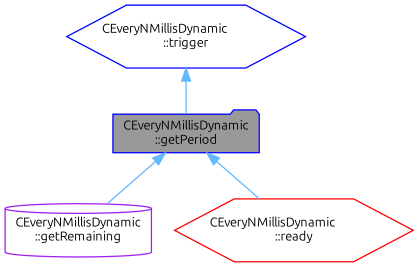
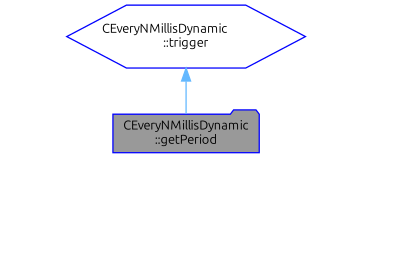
(78, 230) -> none
(294, 230) -> none
